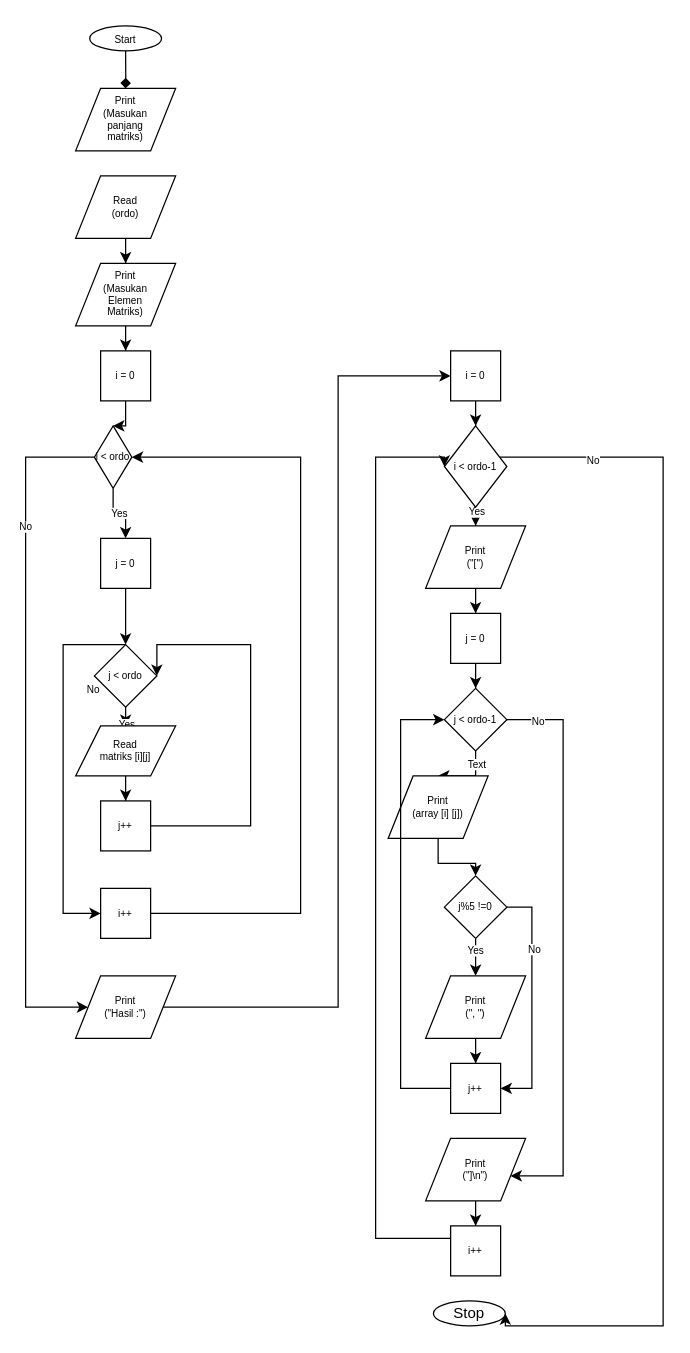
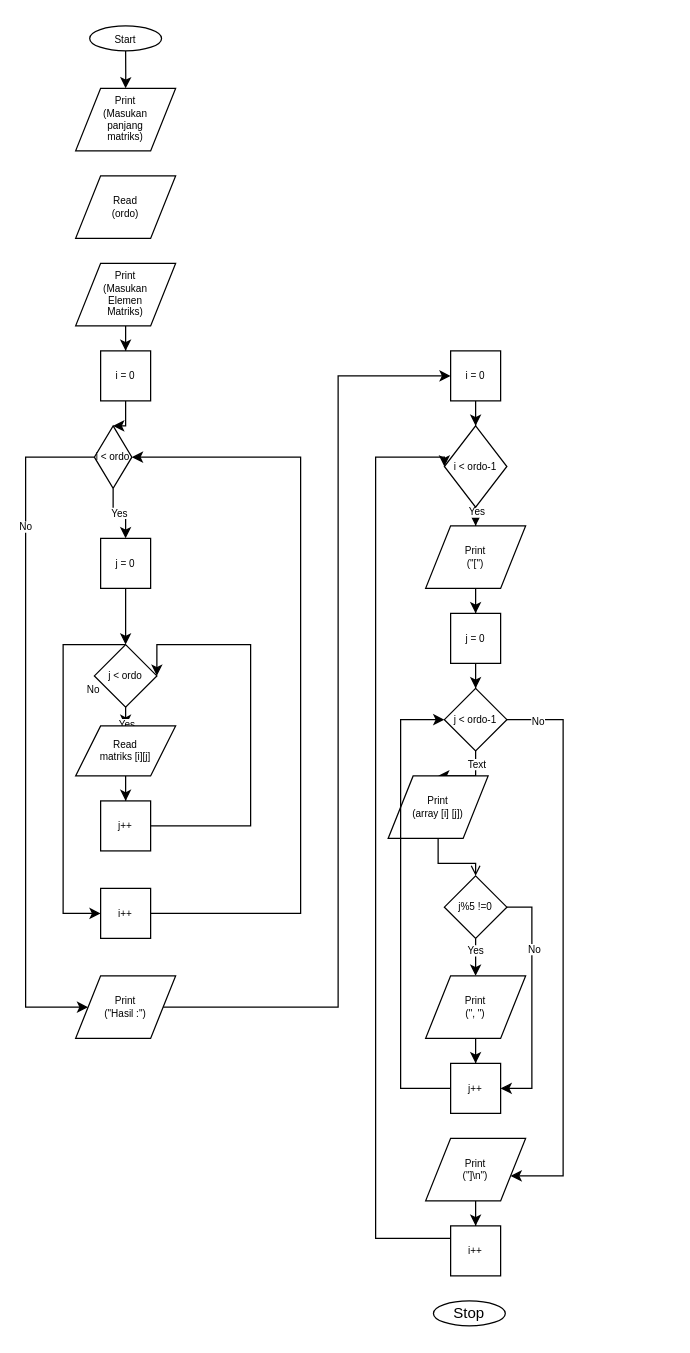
(126, 77) -> (126, 78)
(126, 255) -> none
(473, 863) -> (476, 864)
(663, 890) -> none
